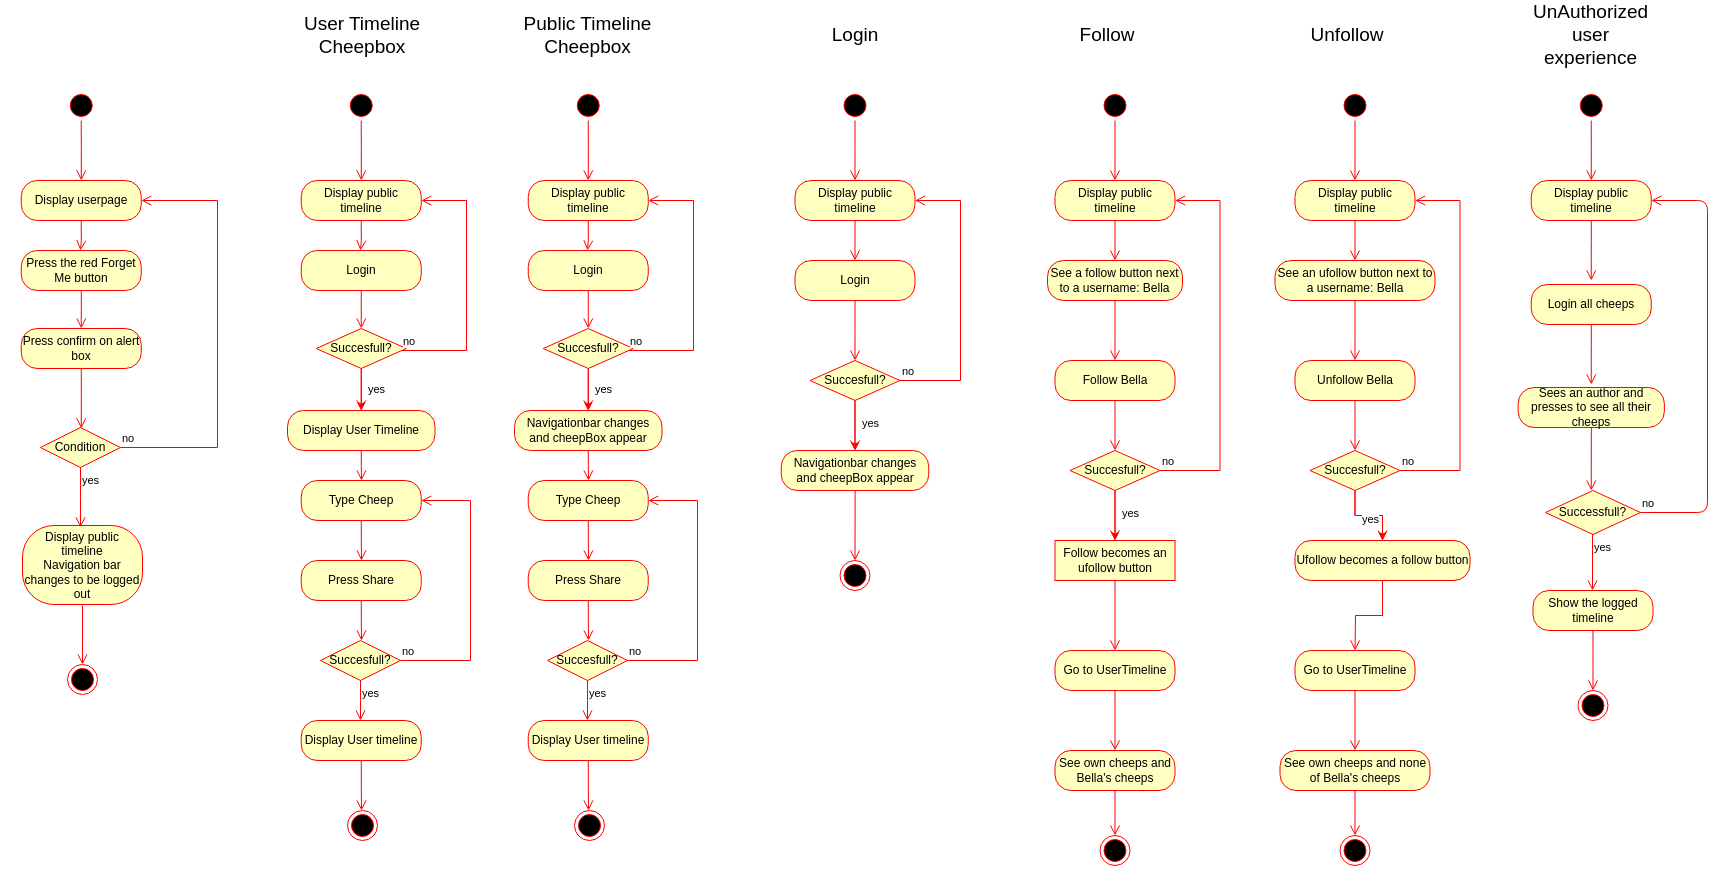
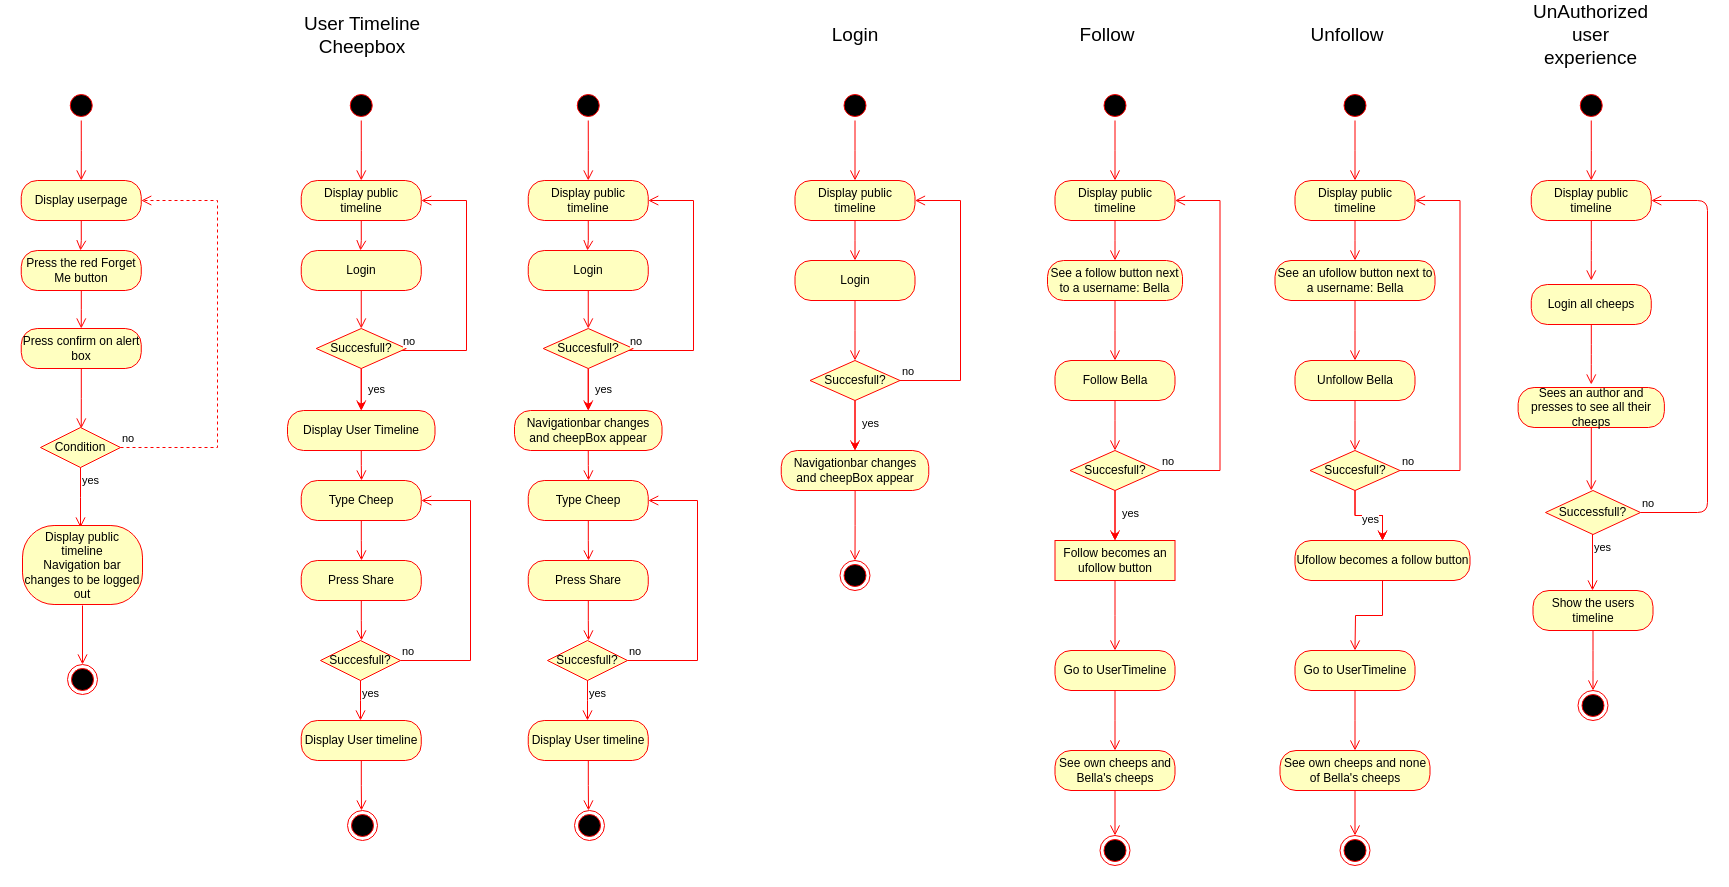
(588, 36) -> none
(218, 336) -> (218, 336)
(1594, 611) -> (1594, 611)
